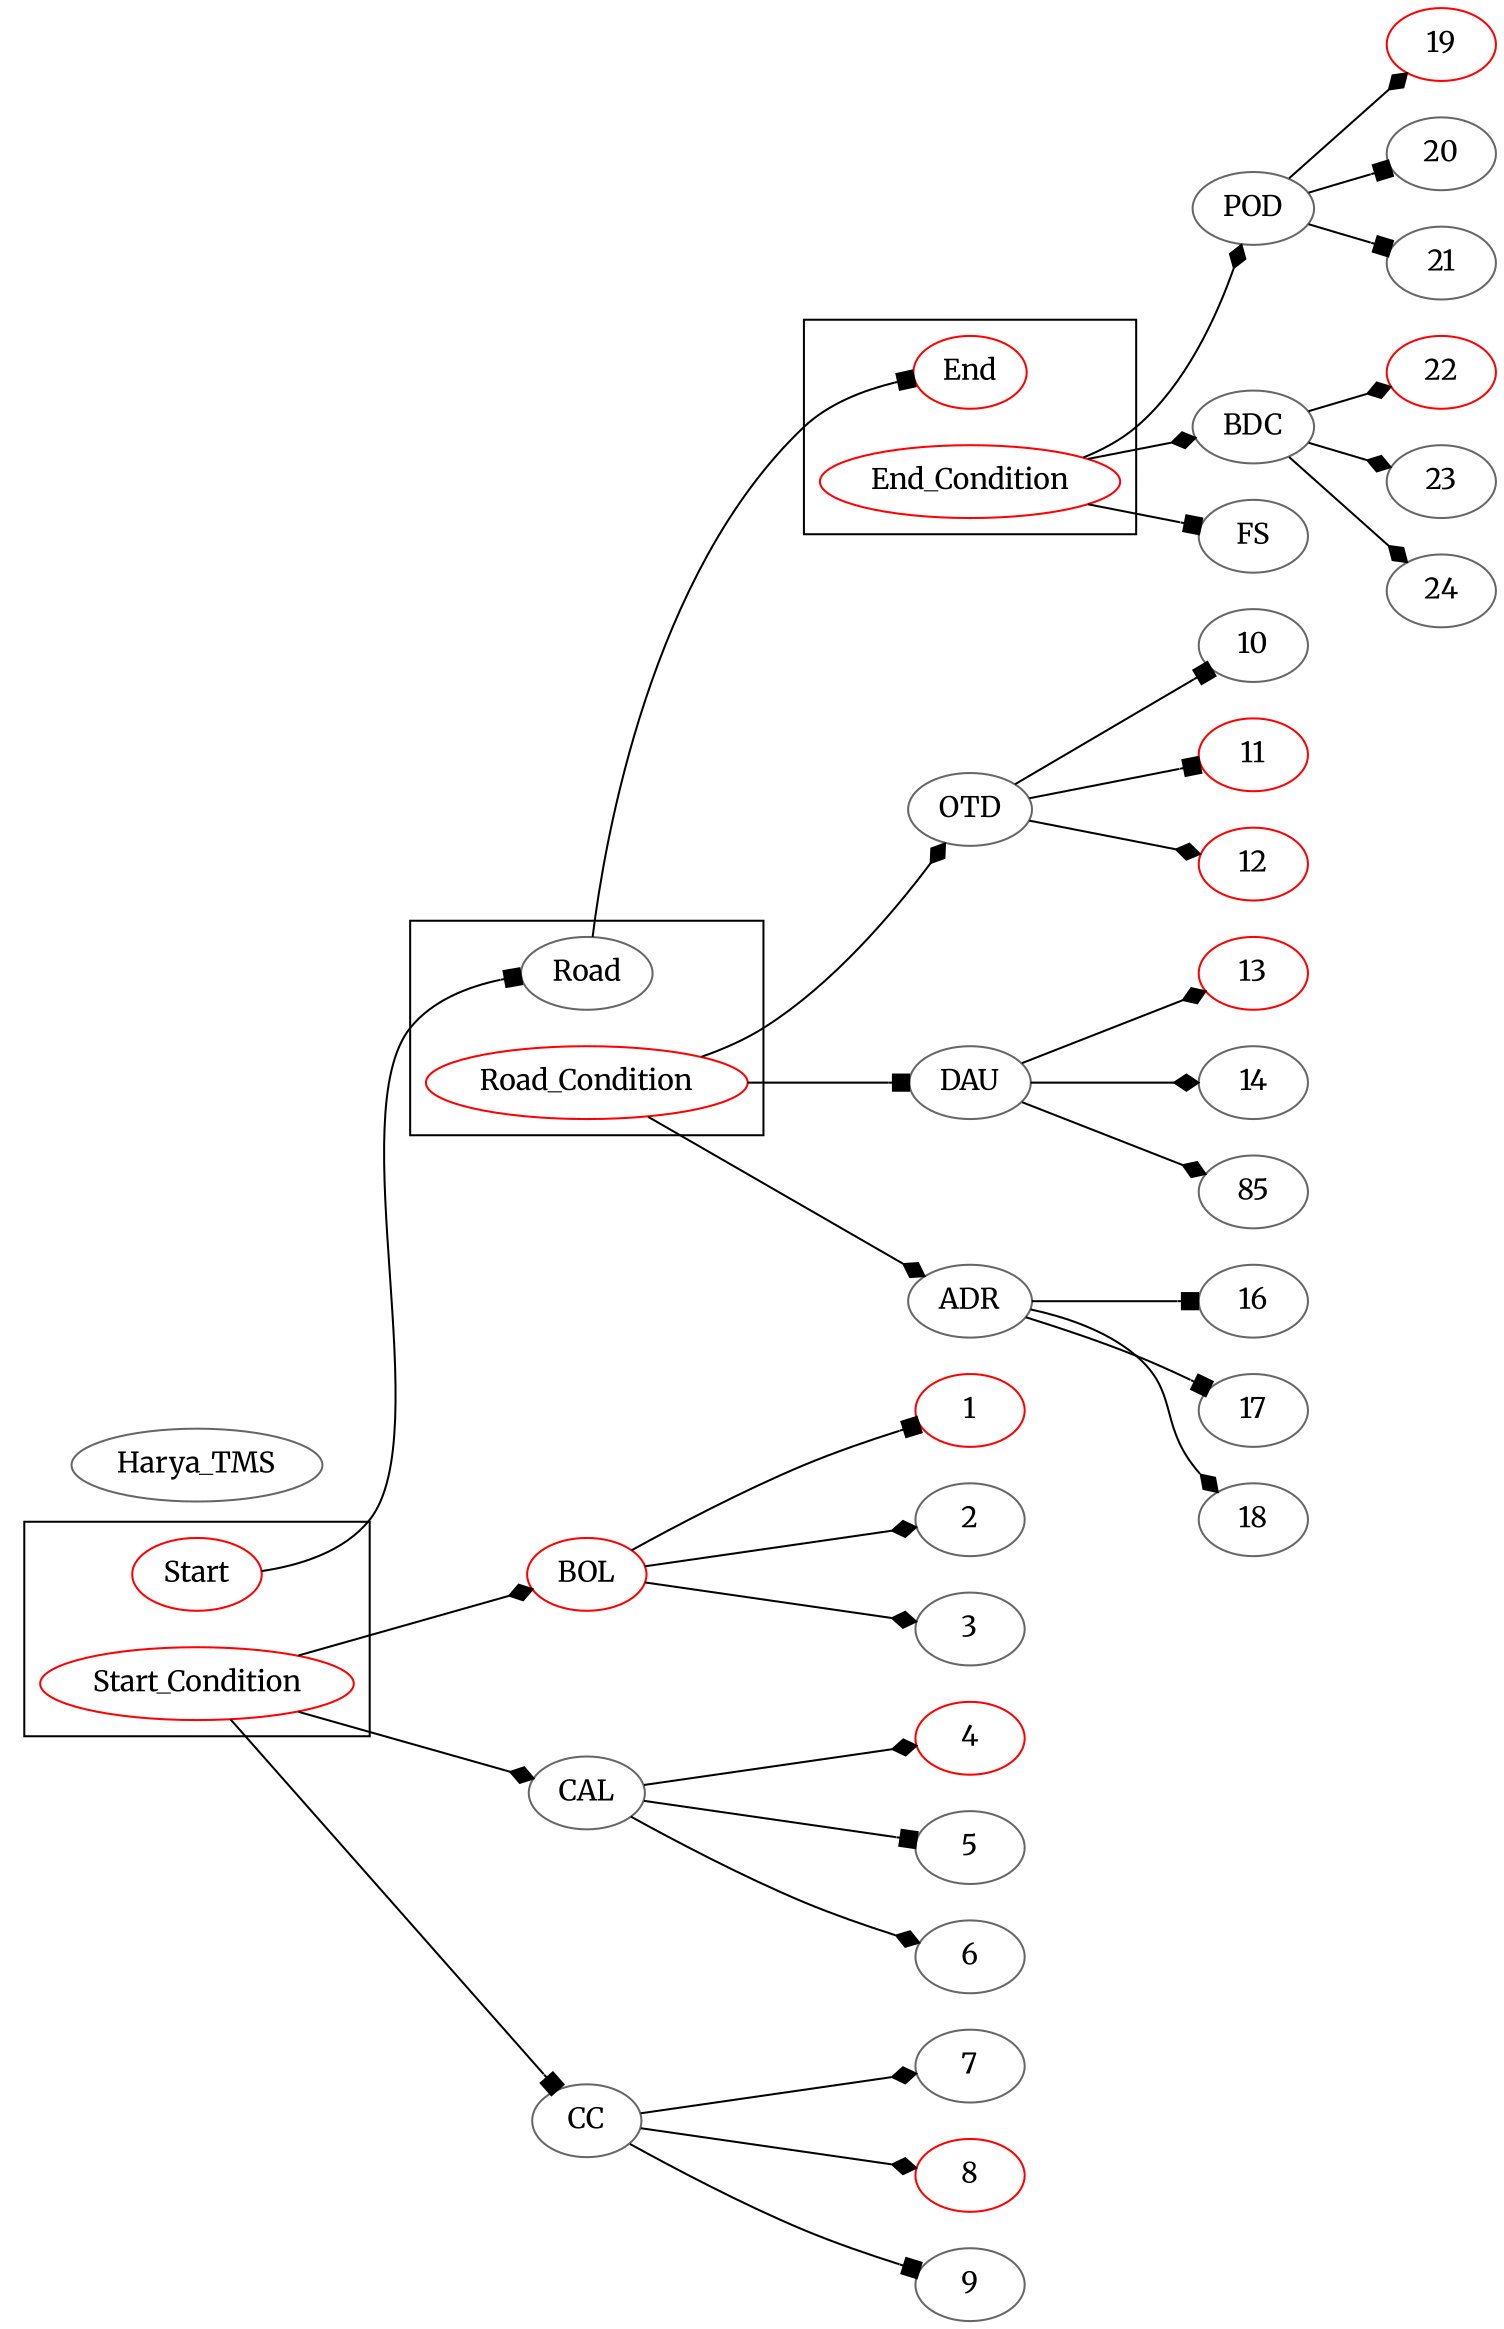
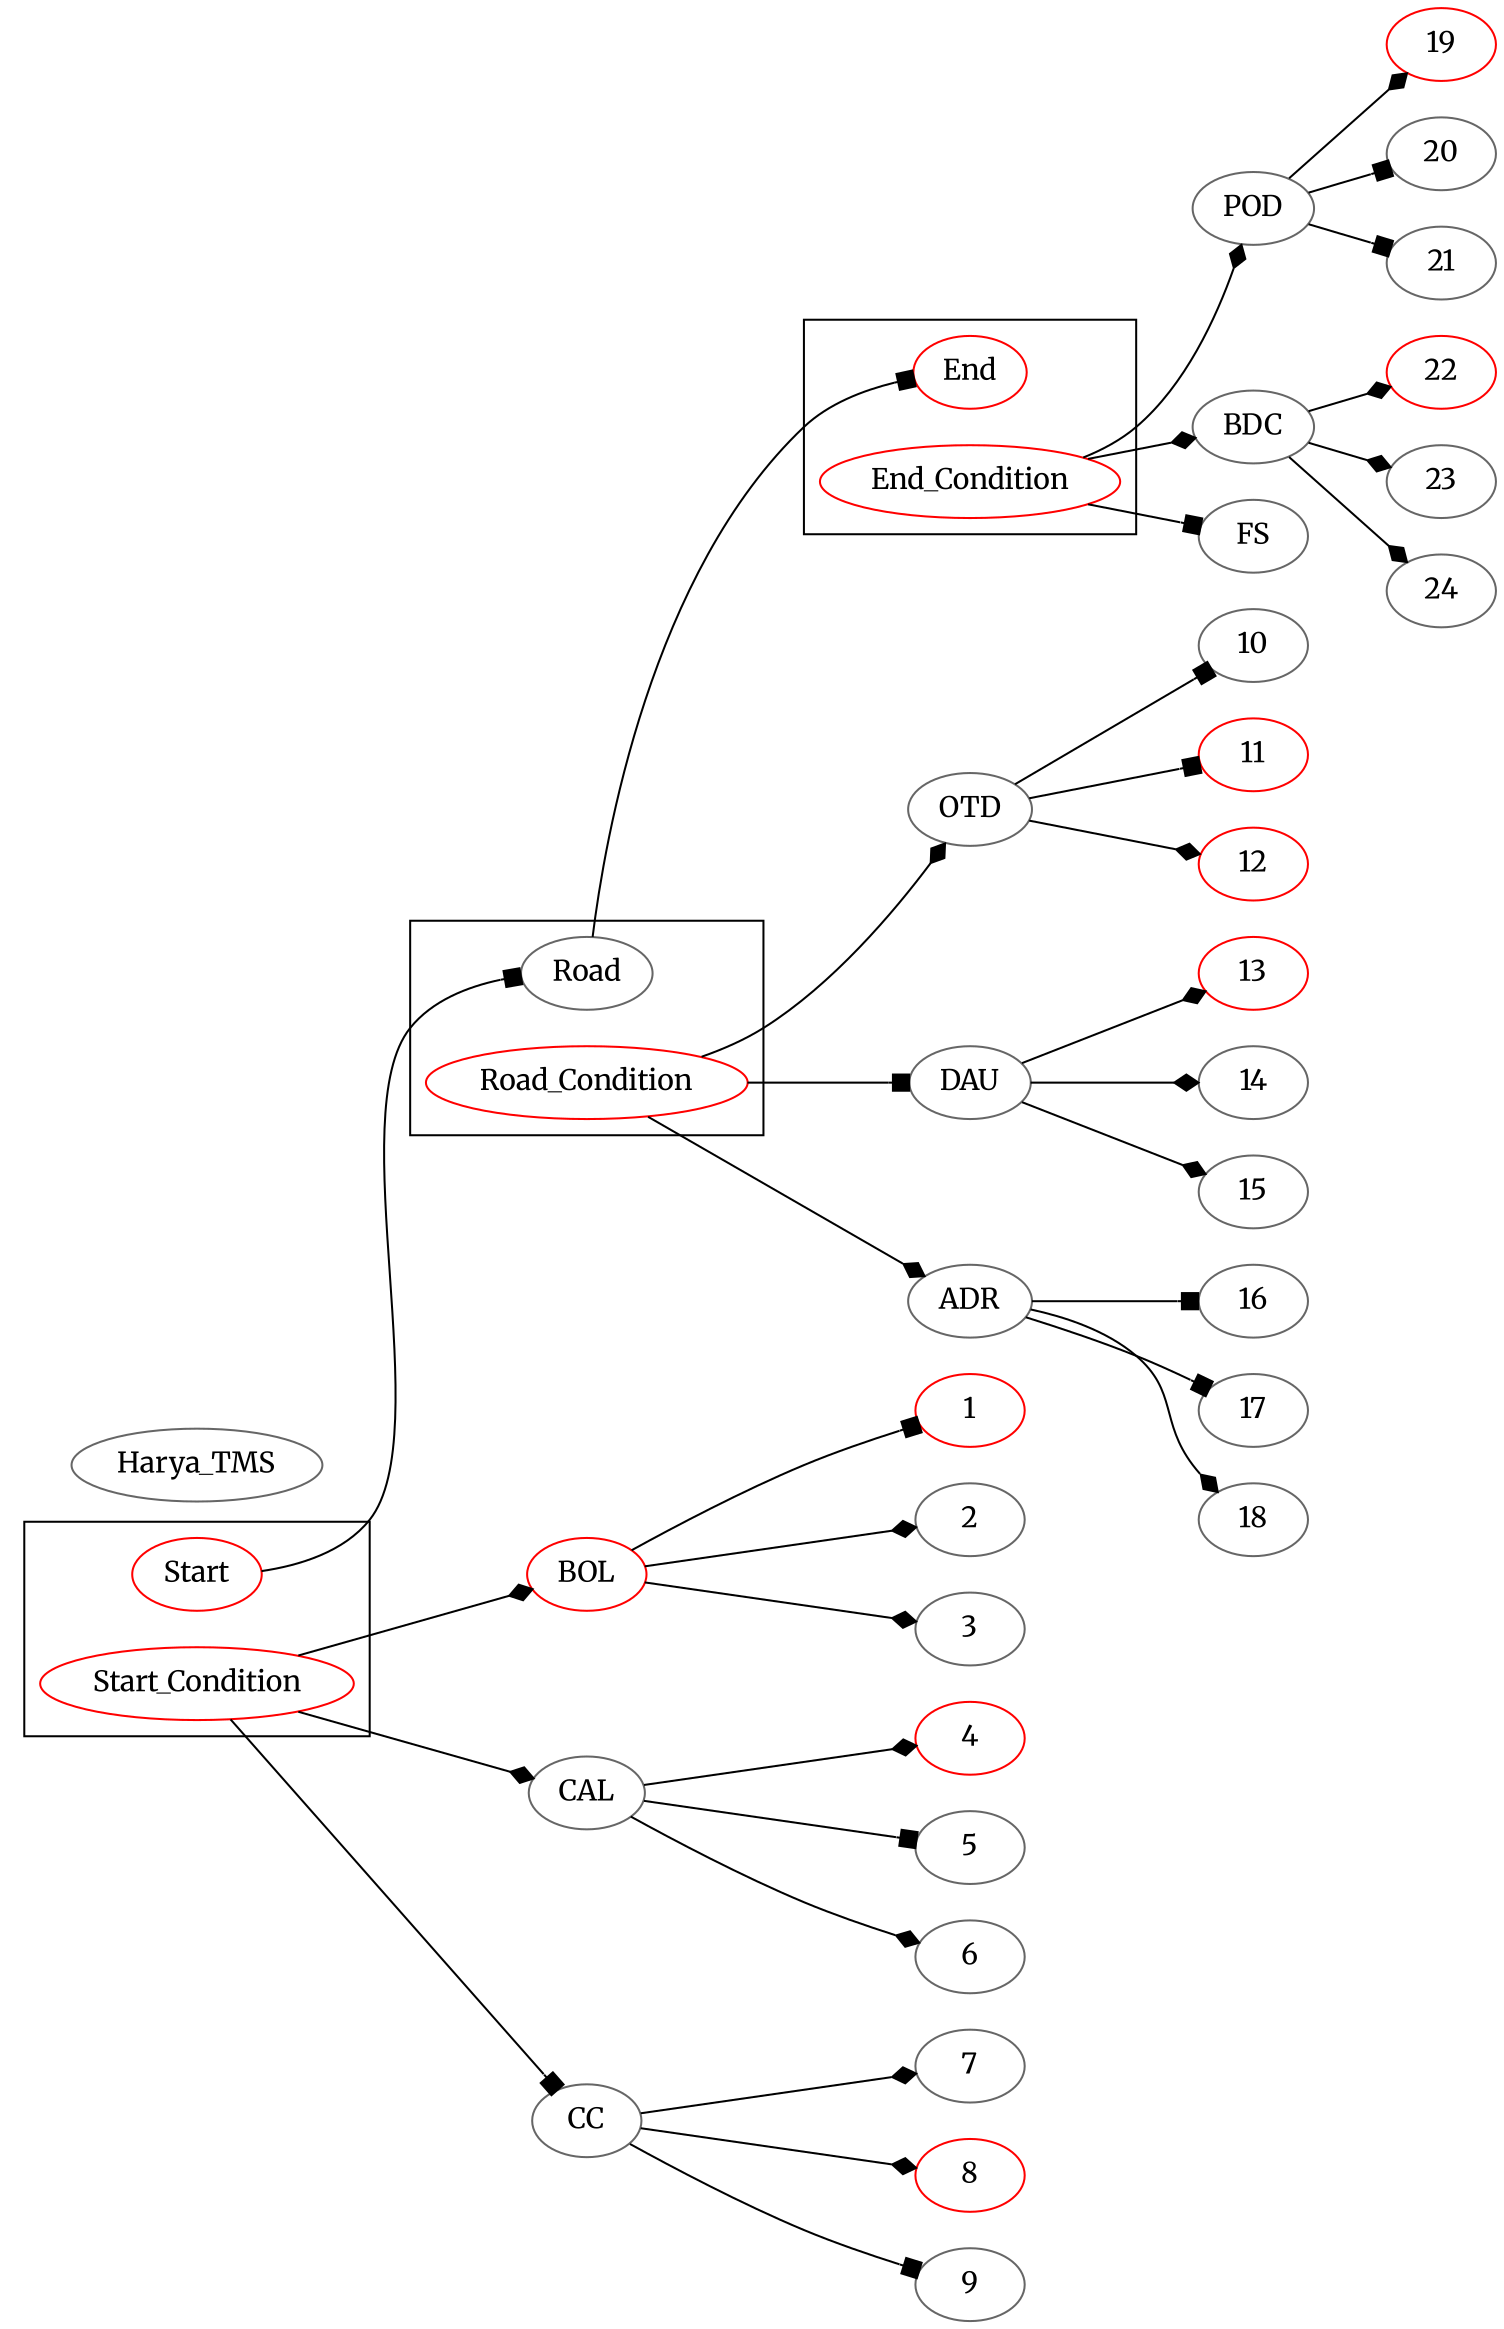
(1253, 1192) -> (1253, 1192)
